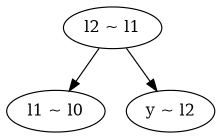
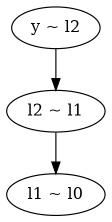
(138, 65) -> (56, 64)
